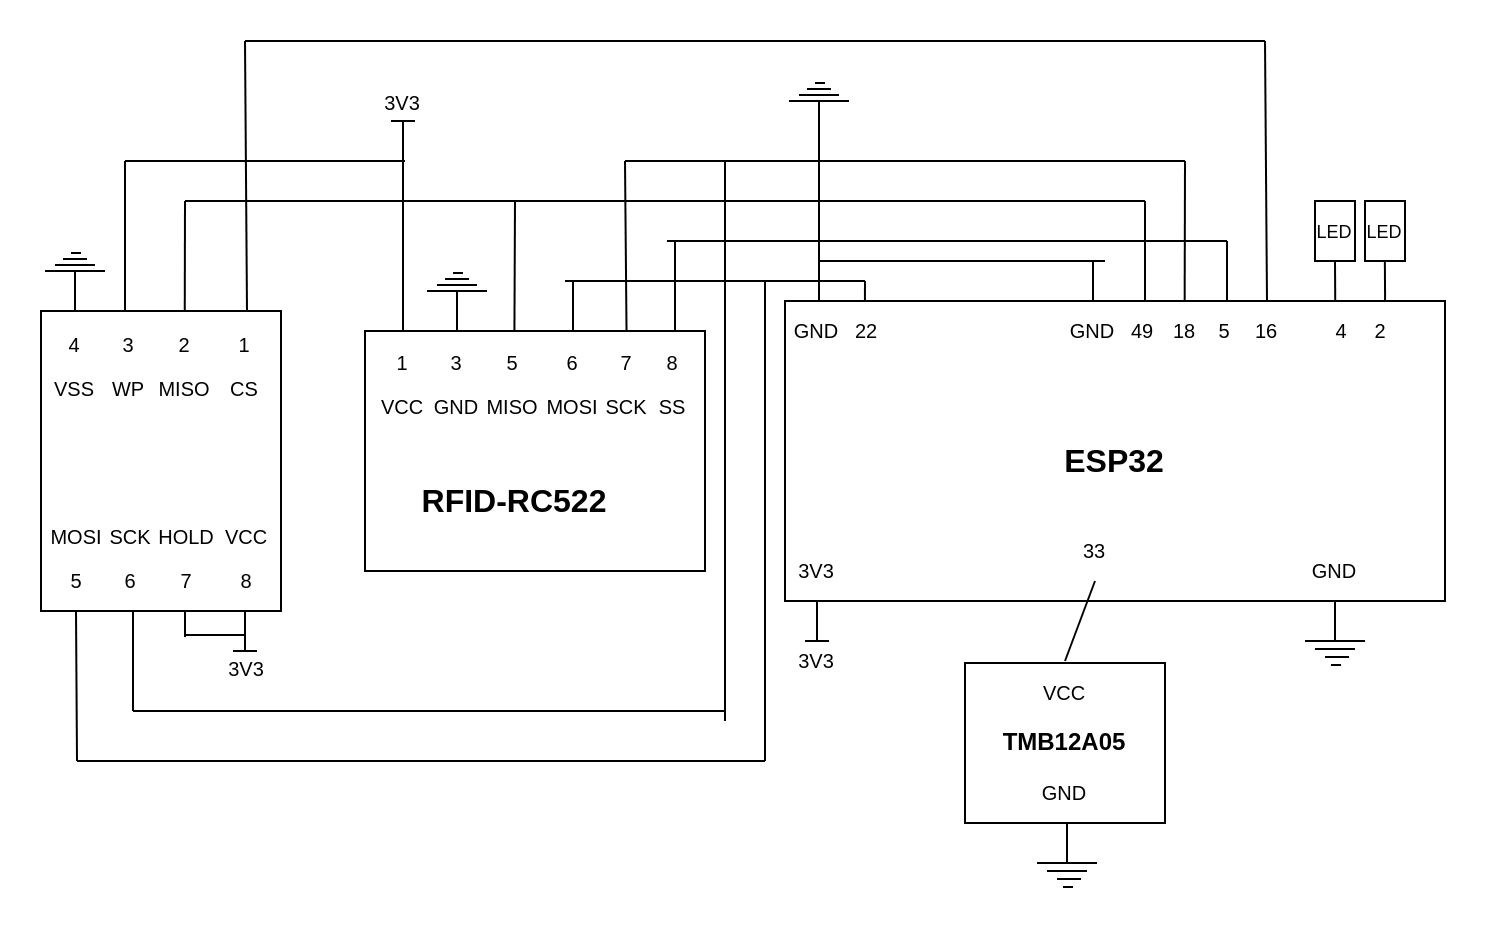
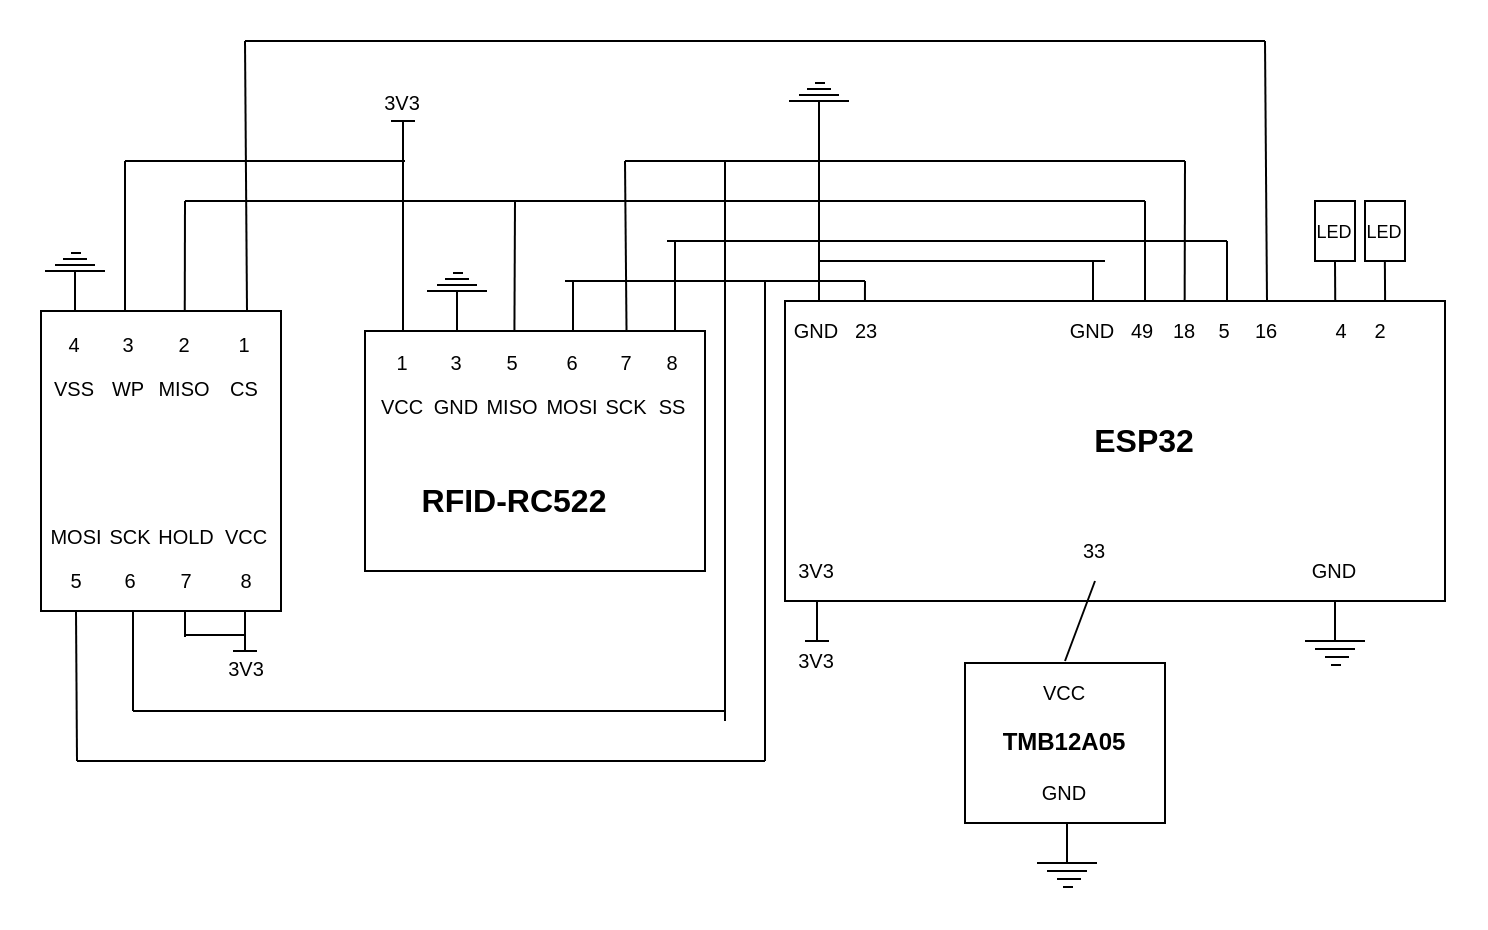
(867, 331) -> (867, 331)
(1115, 461) -> (1145, 441)
